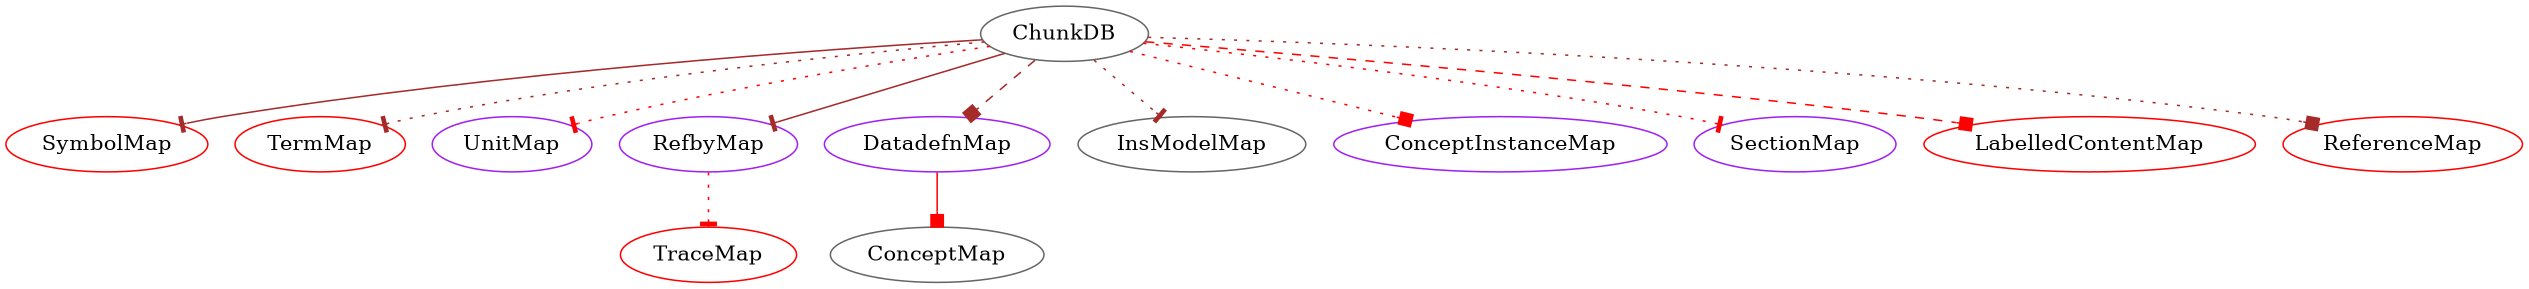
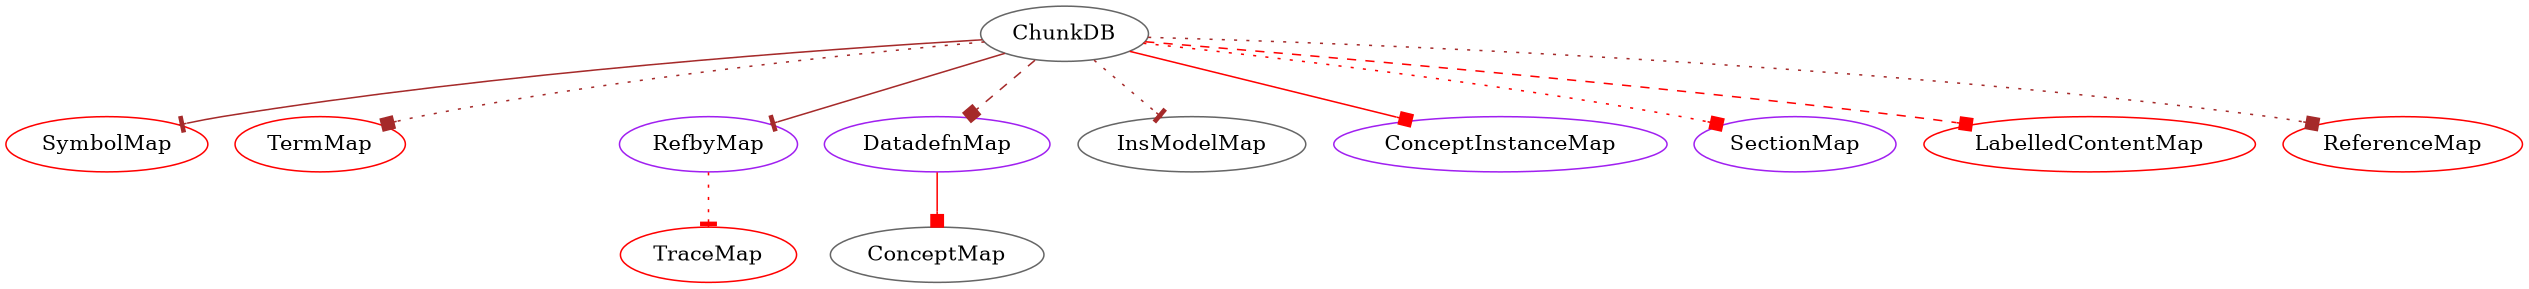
(686, 74) -> (686, 74)
(1430, 78) -> (1430, 78)
(1263, 84) -> (1263, 84)
(512, 144) -> none
